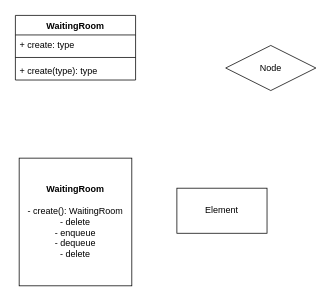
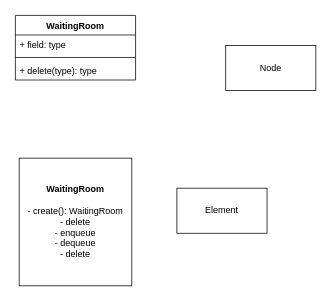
(51, 45) -> (46, 45)
(270, 68) -> (270, 68)
(66, 71) -> (65, 71)
